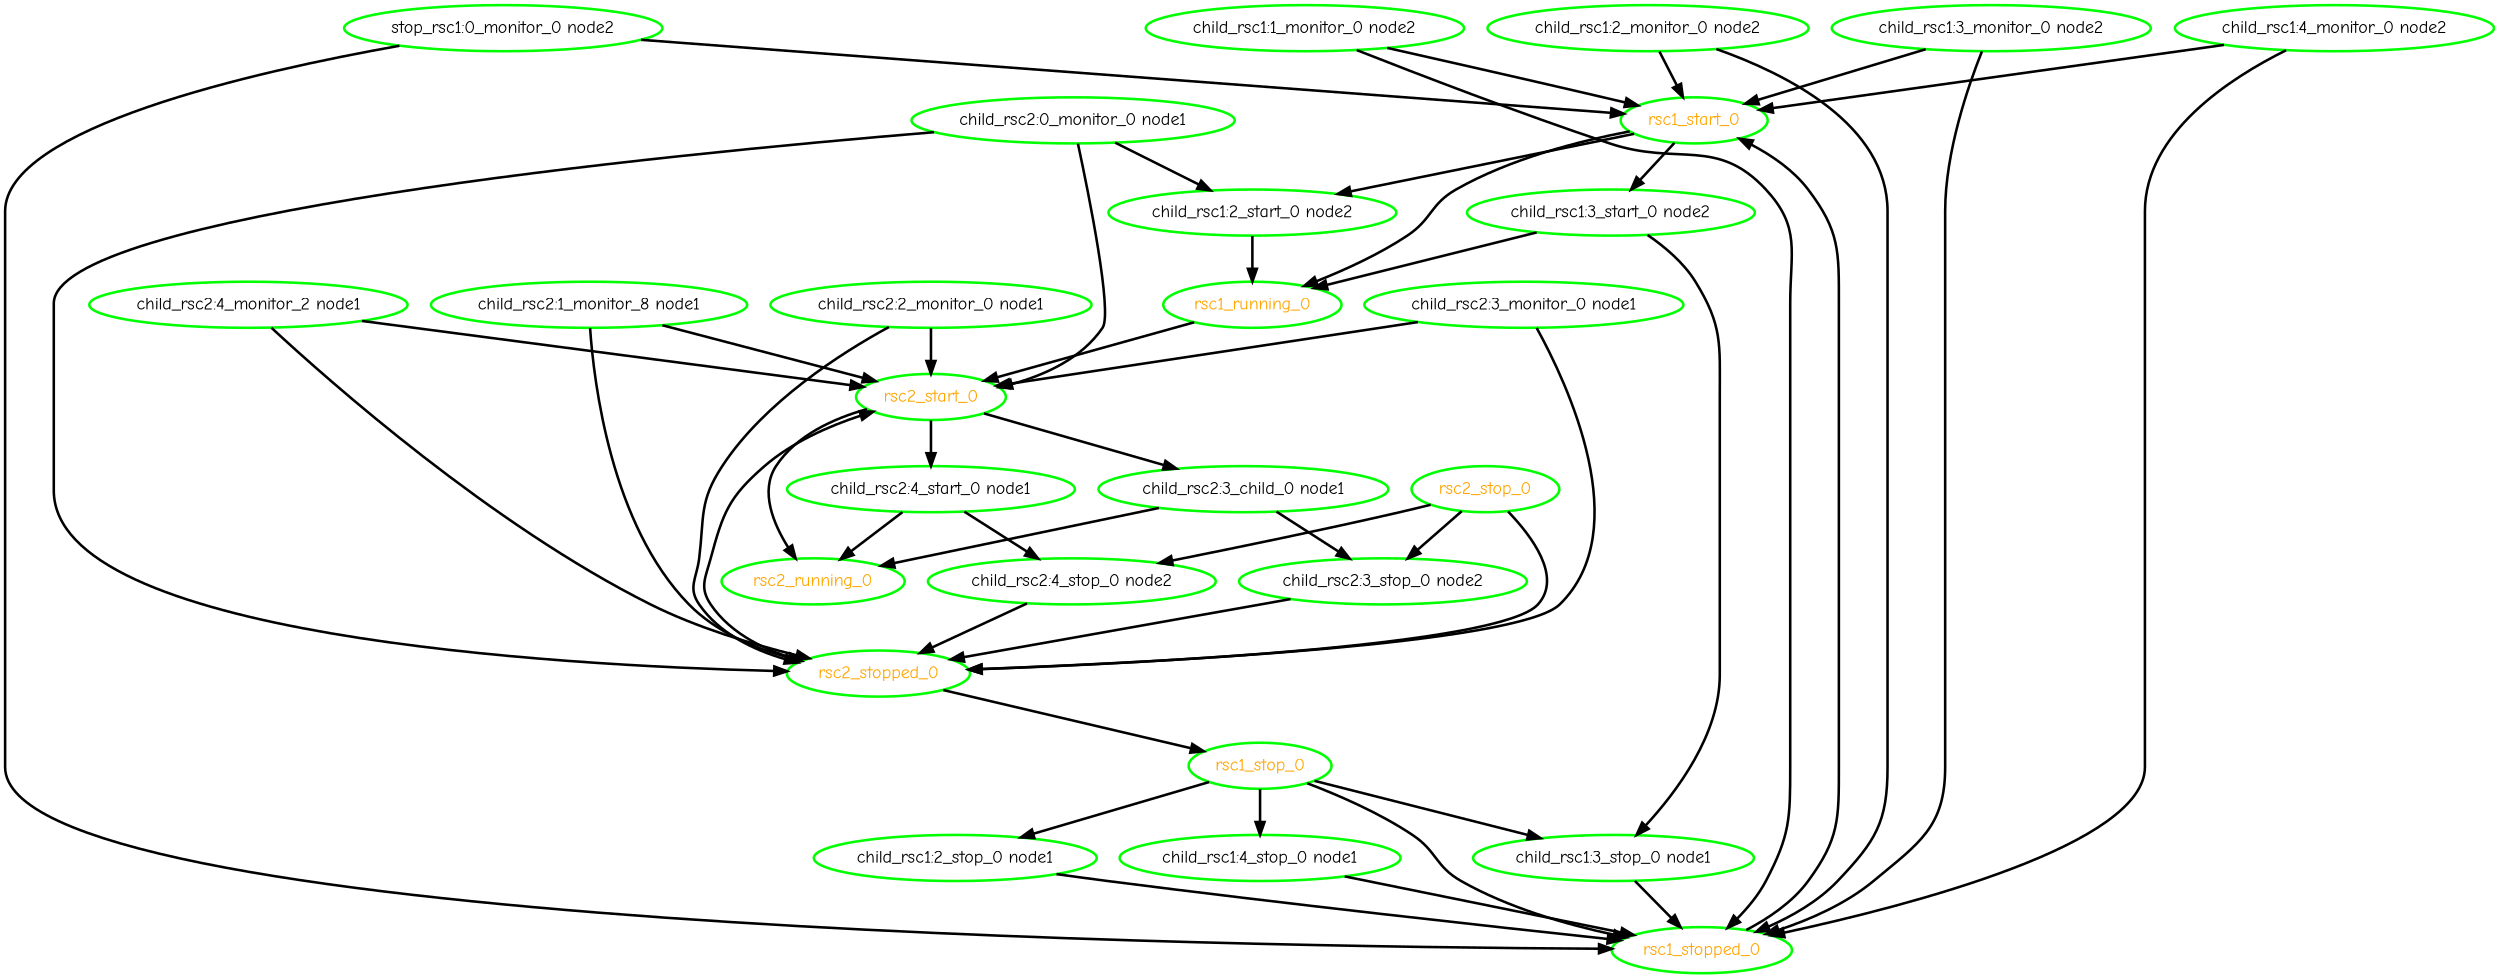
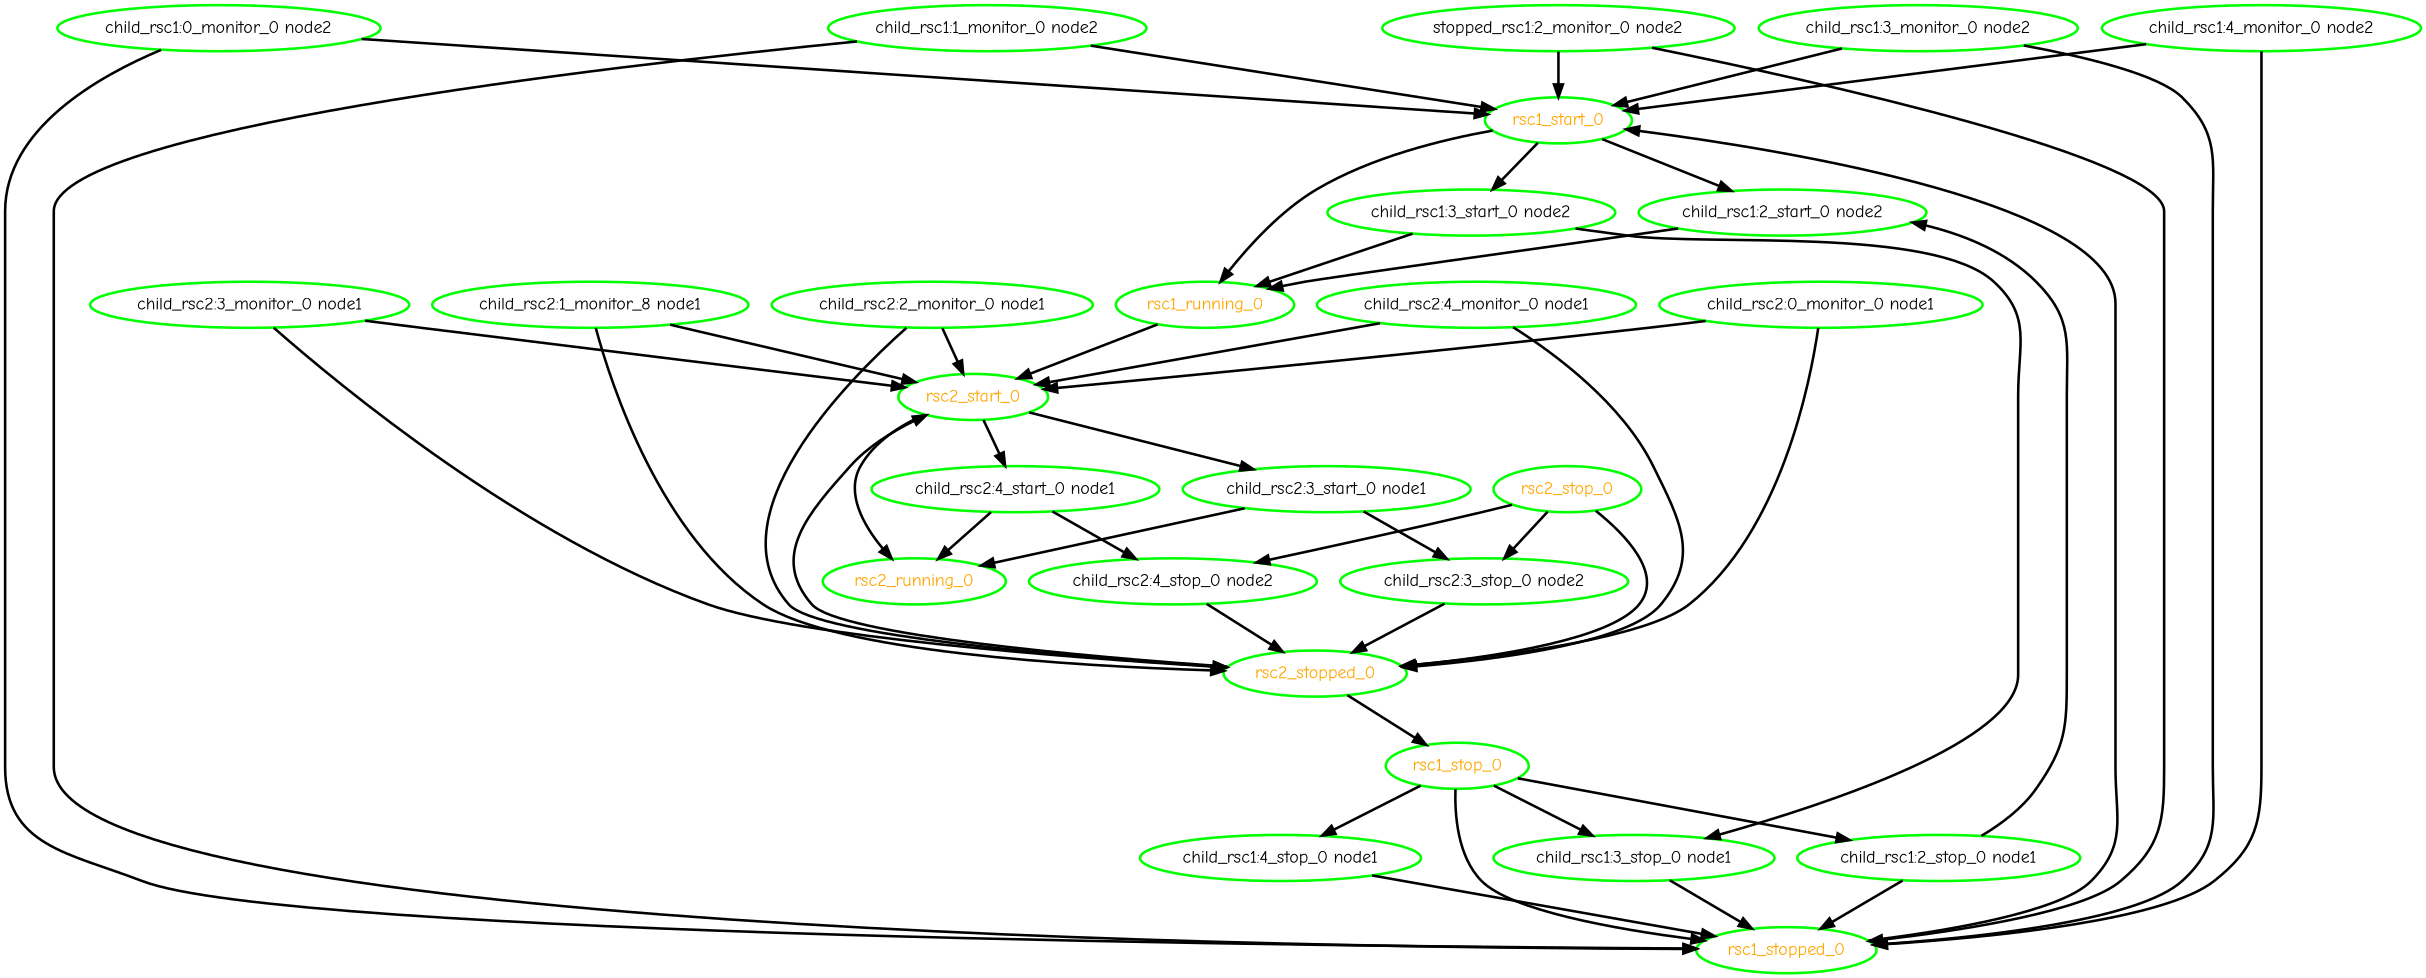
(503, 28) -> (219, 28)
(1648, 28) -> (1558, 28)
(1157, 164) -> (2067, 508)
(248, 305) -> (1476, 305)
(1243, 489) -> (1327, 489)
